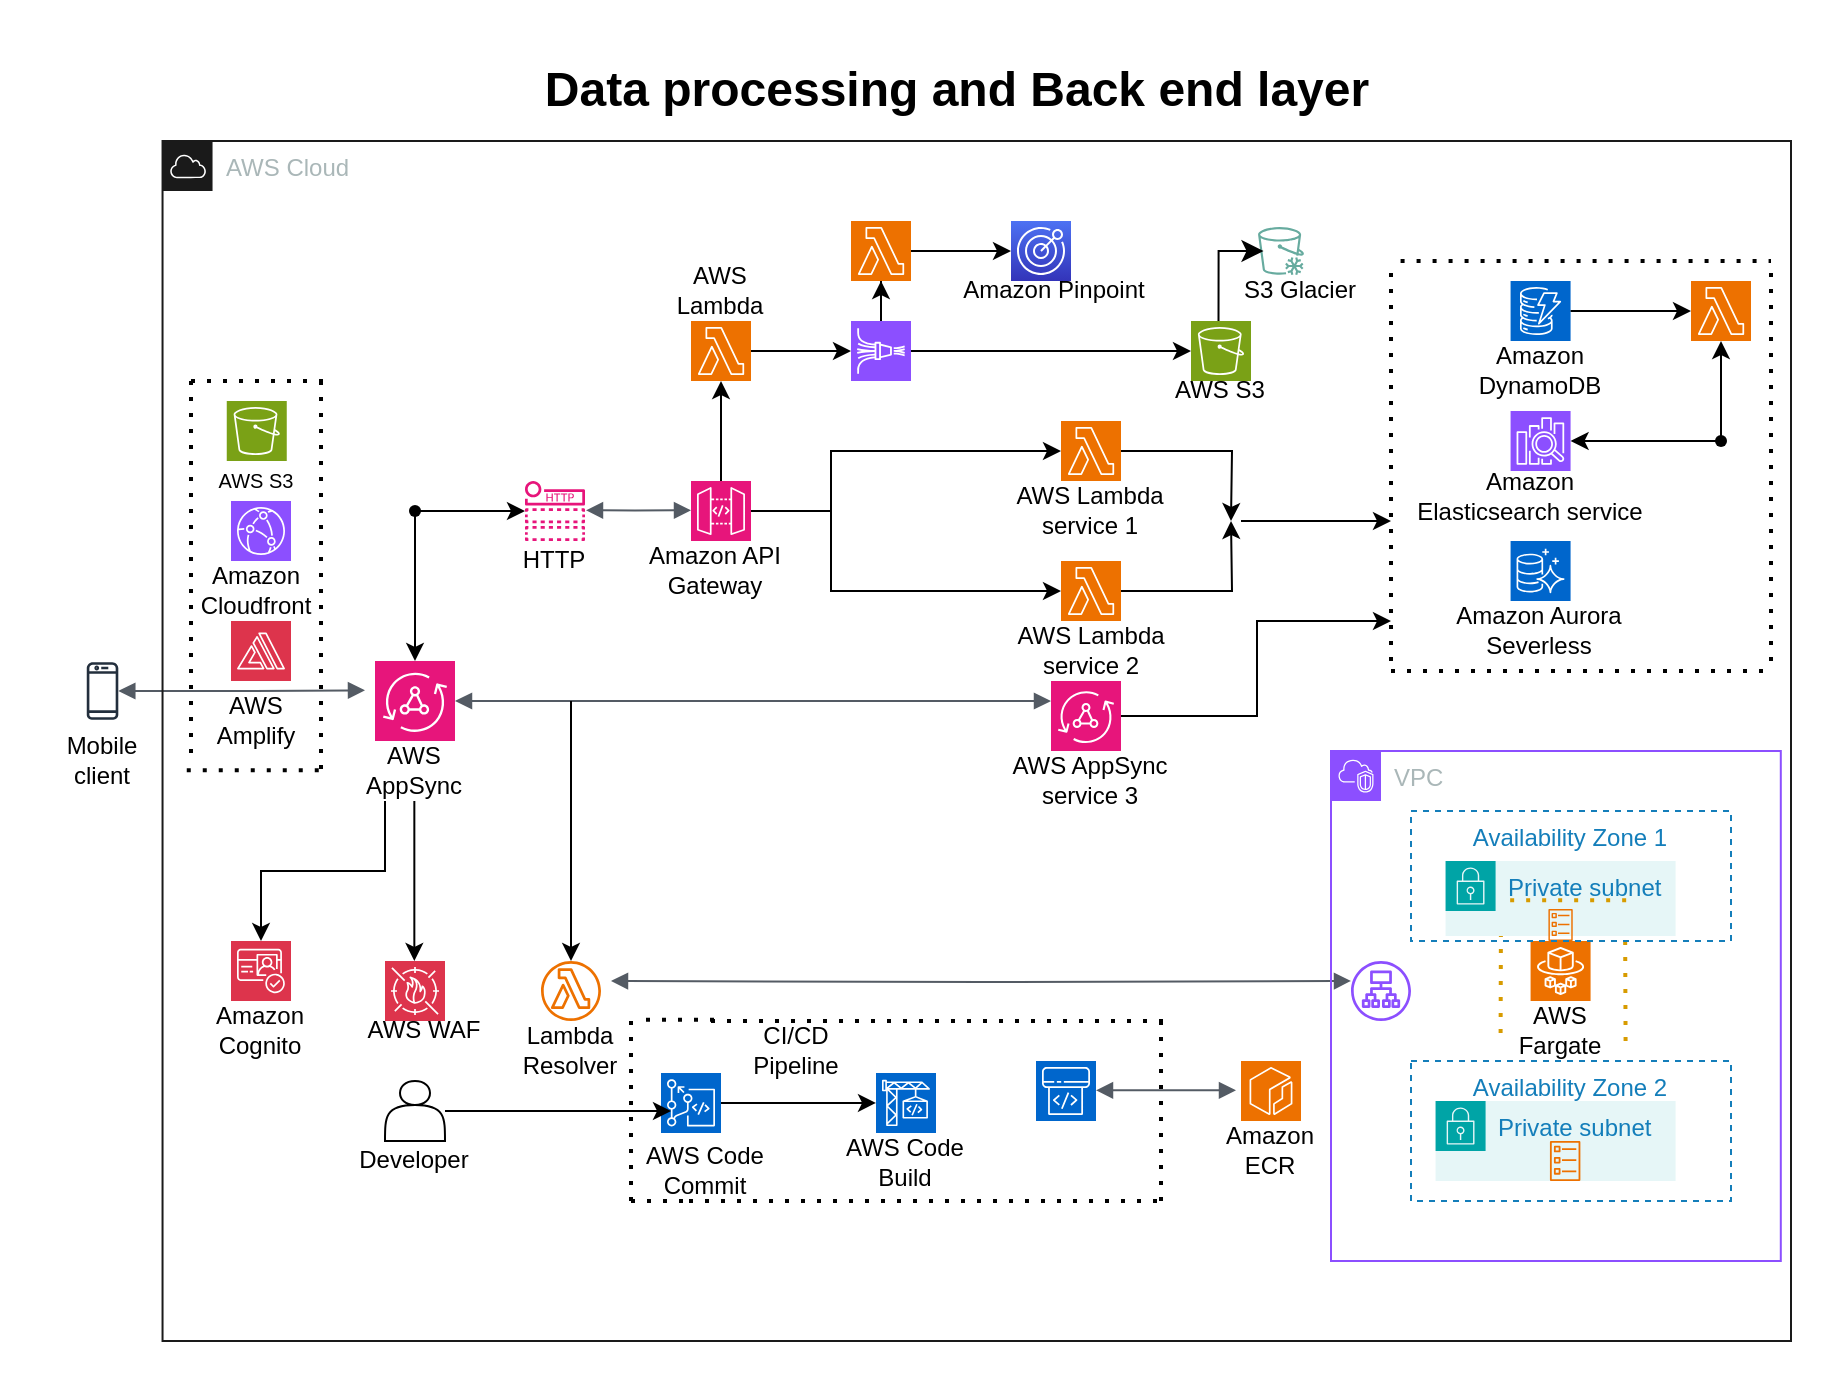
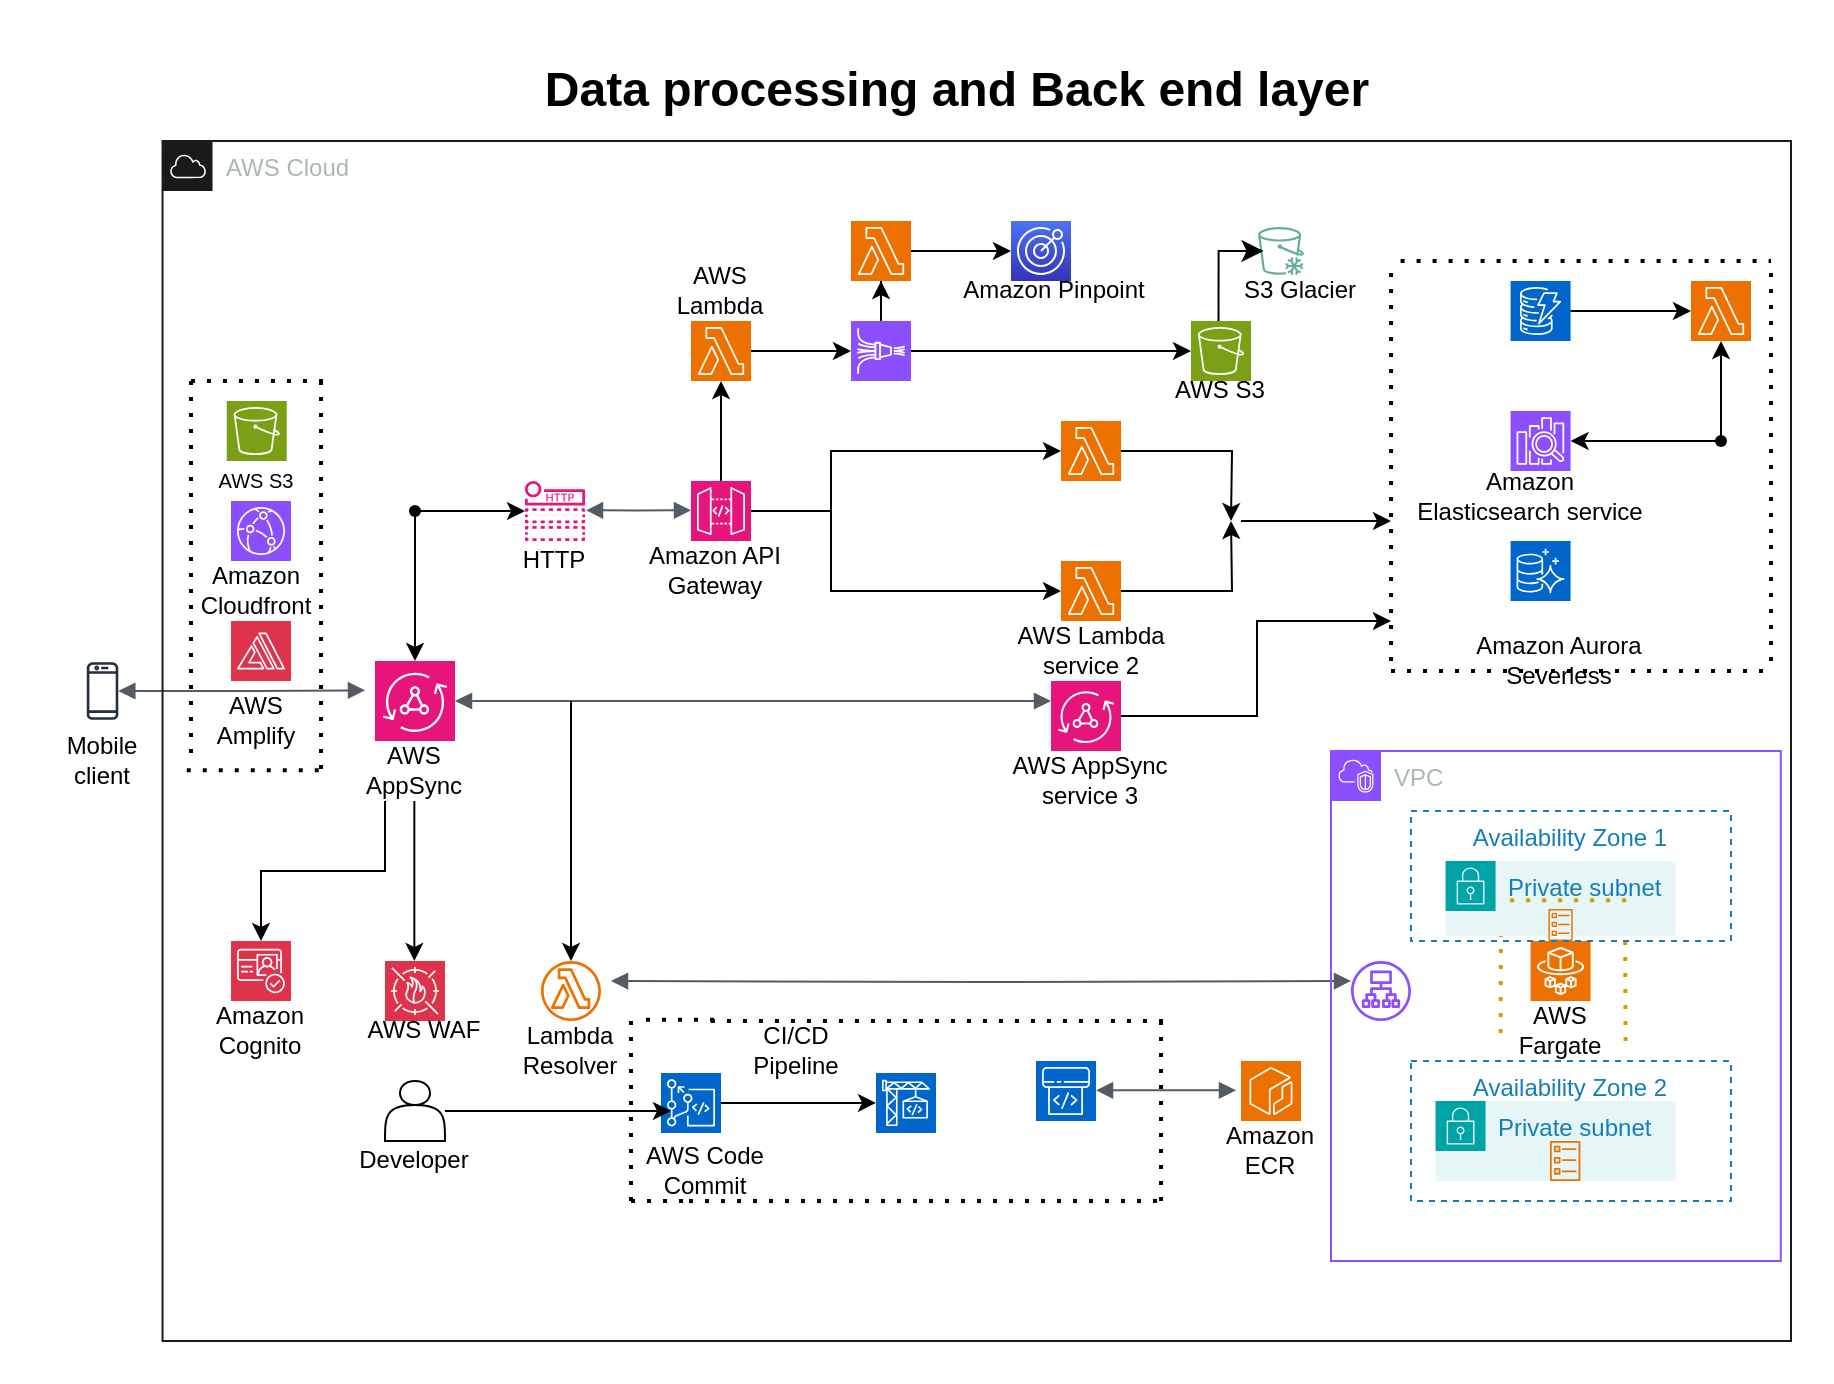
(1541, 371) -> none
(1091, 511) -> none
(1541, 631) -> (1561, 661)
(906, 1163) -> none
